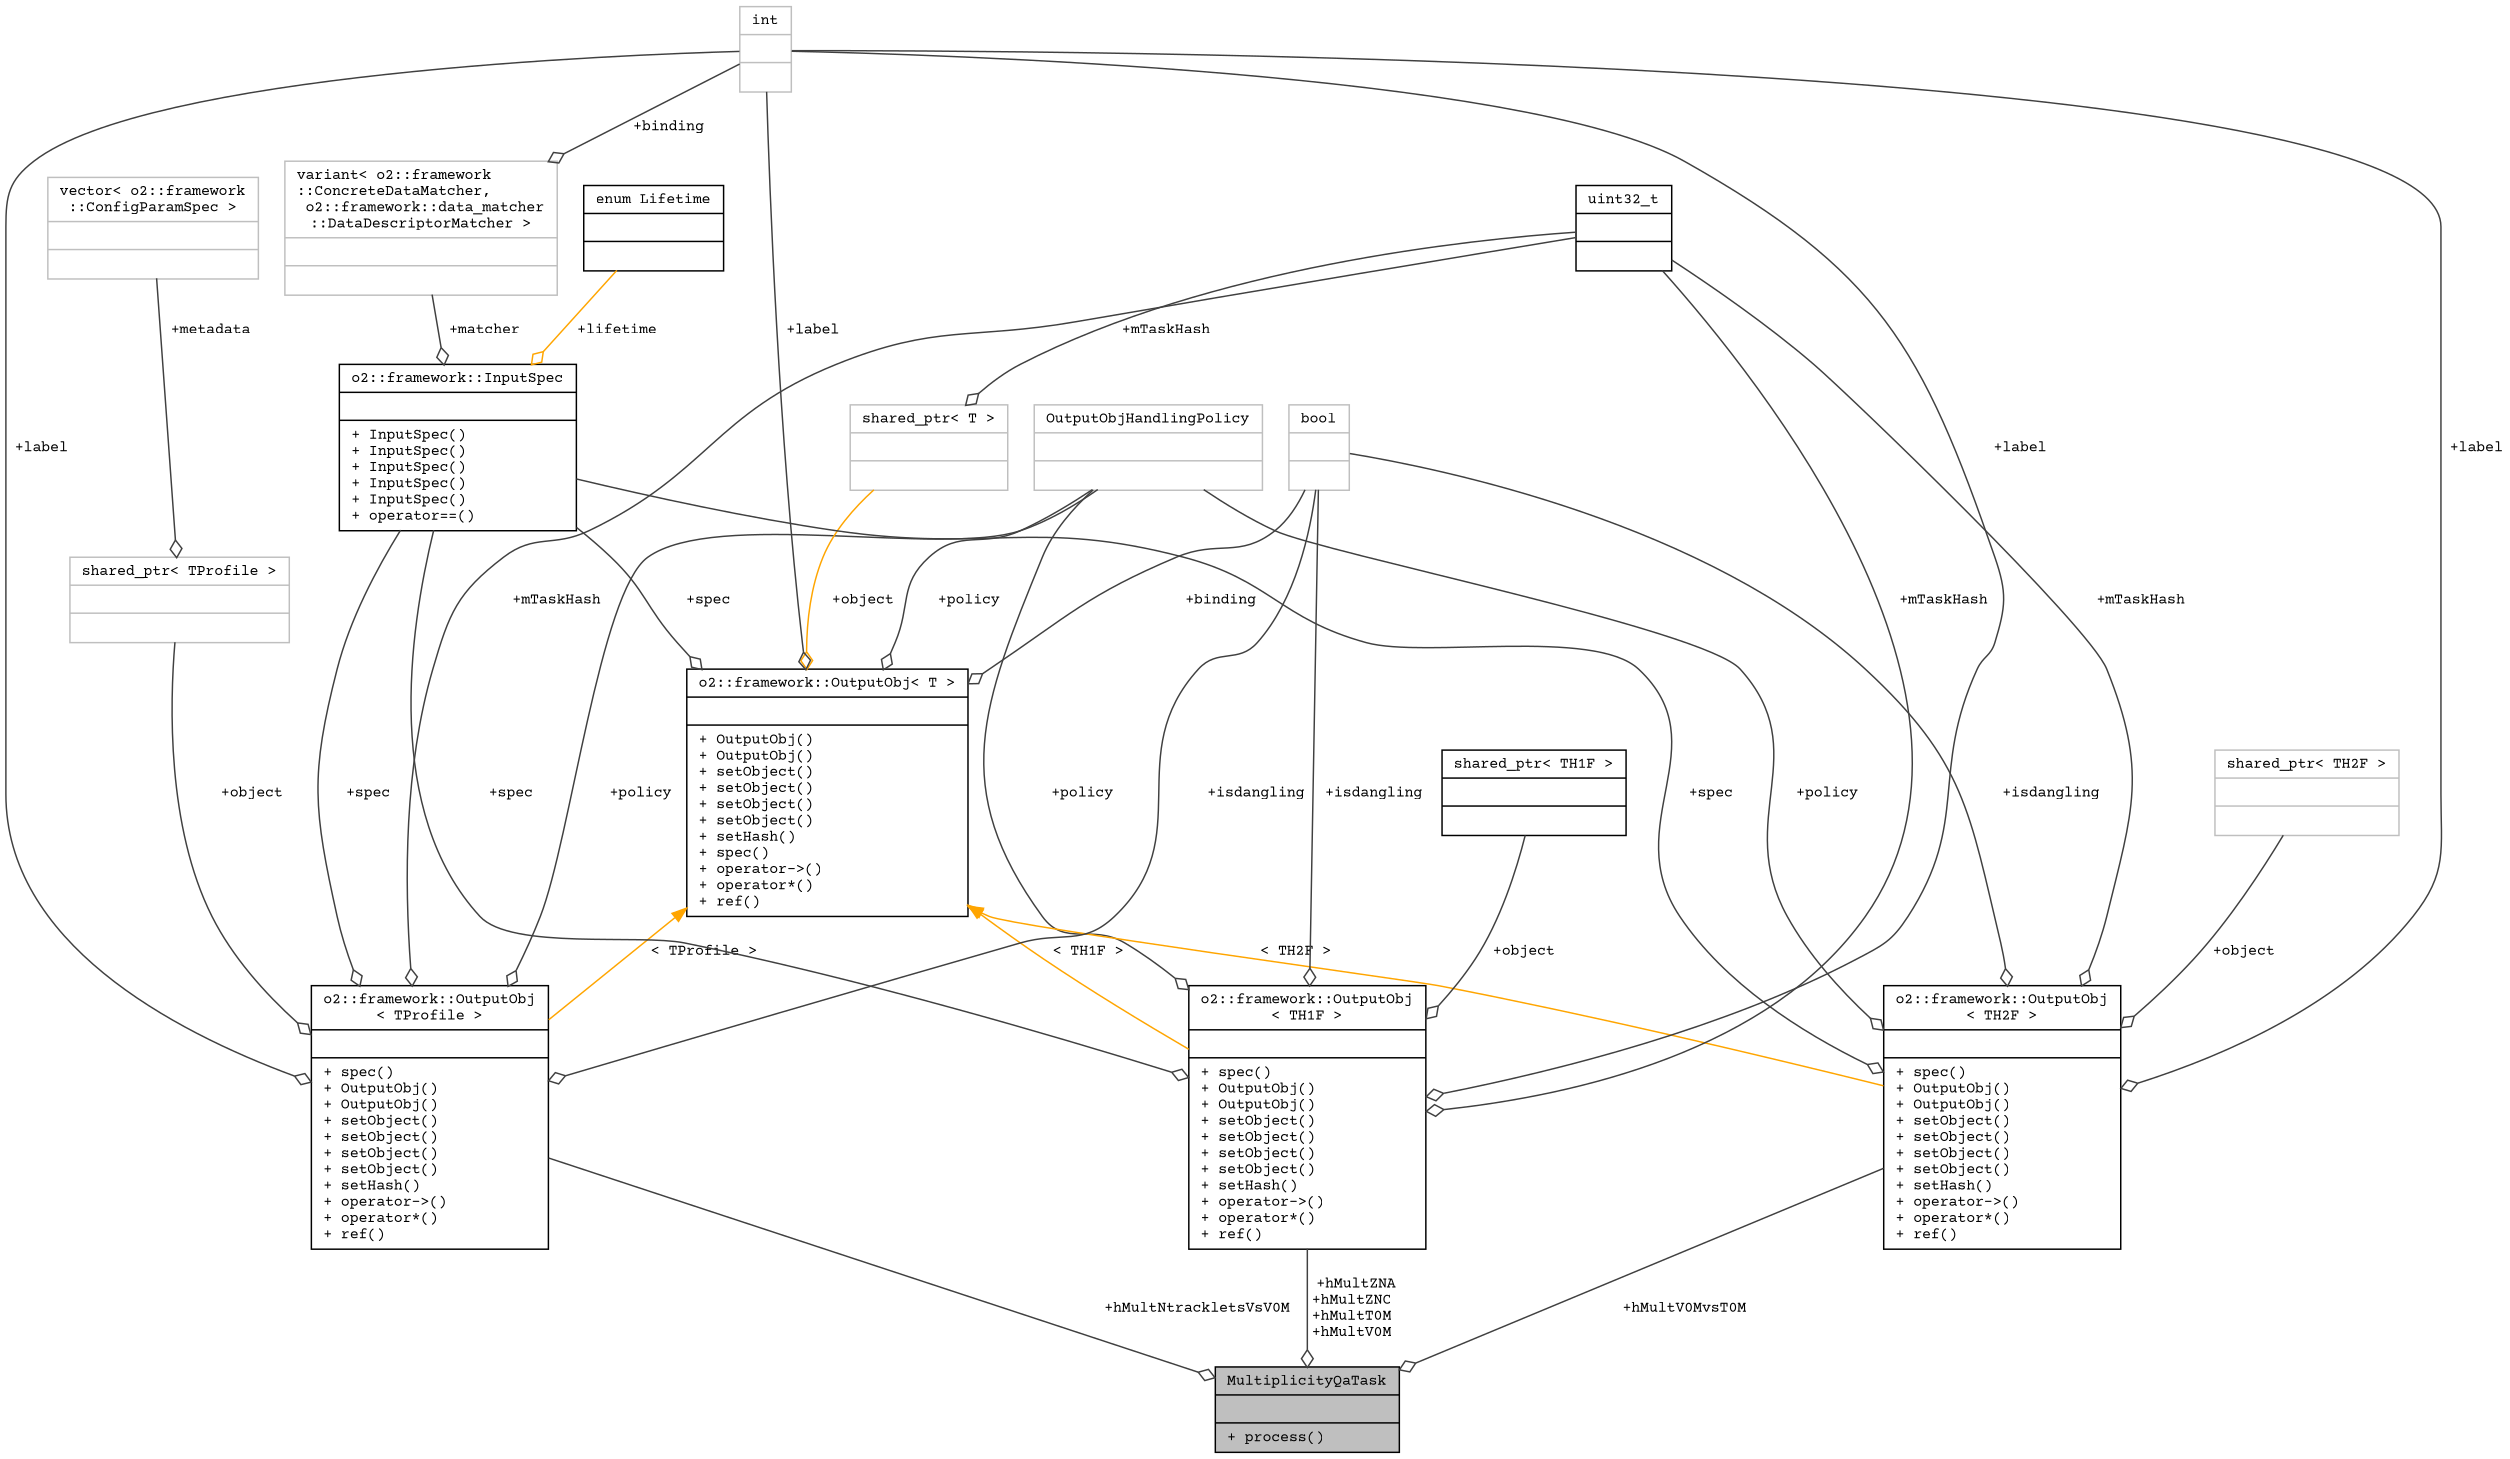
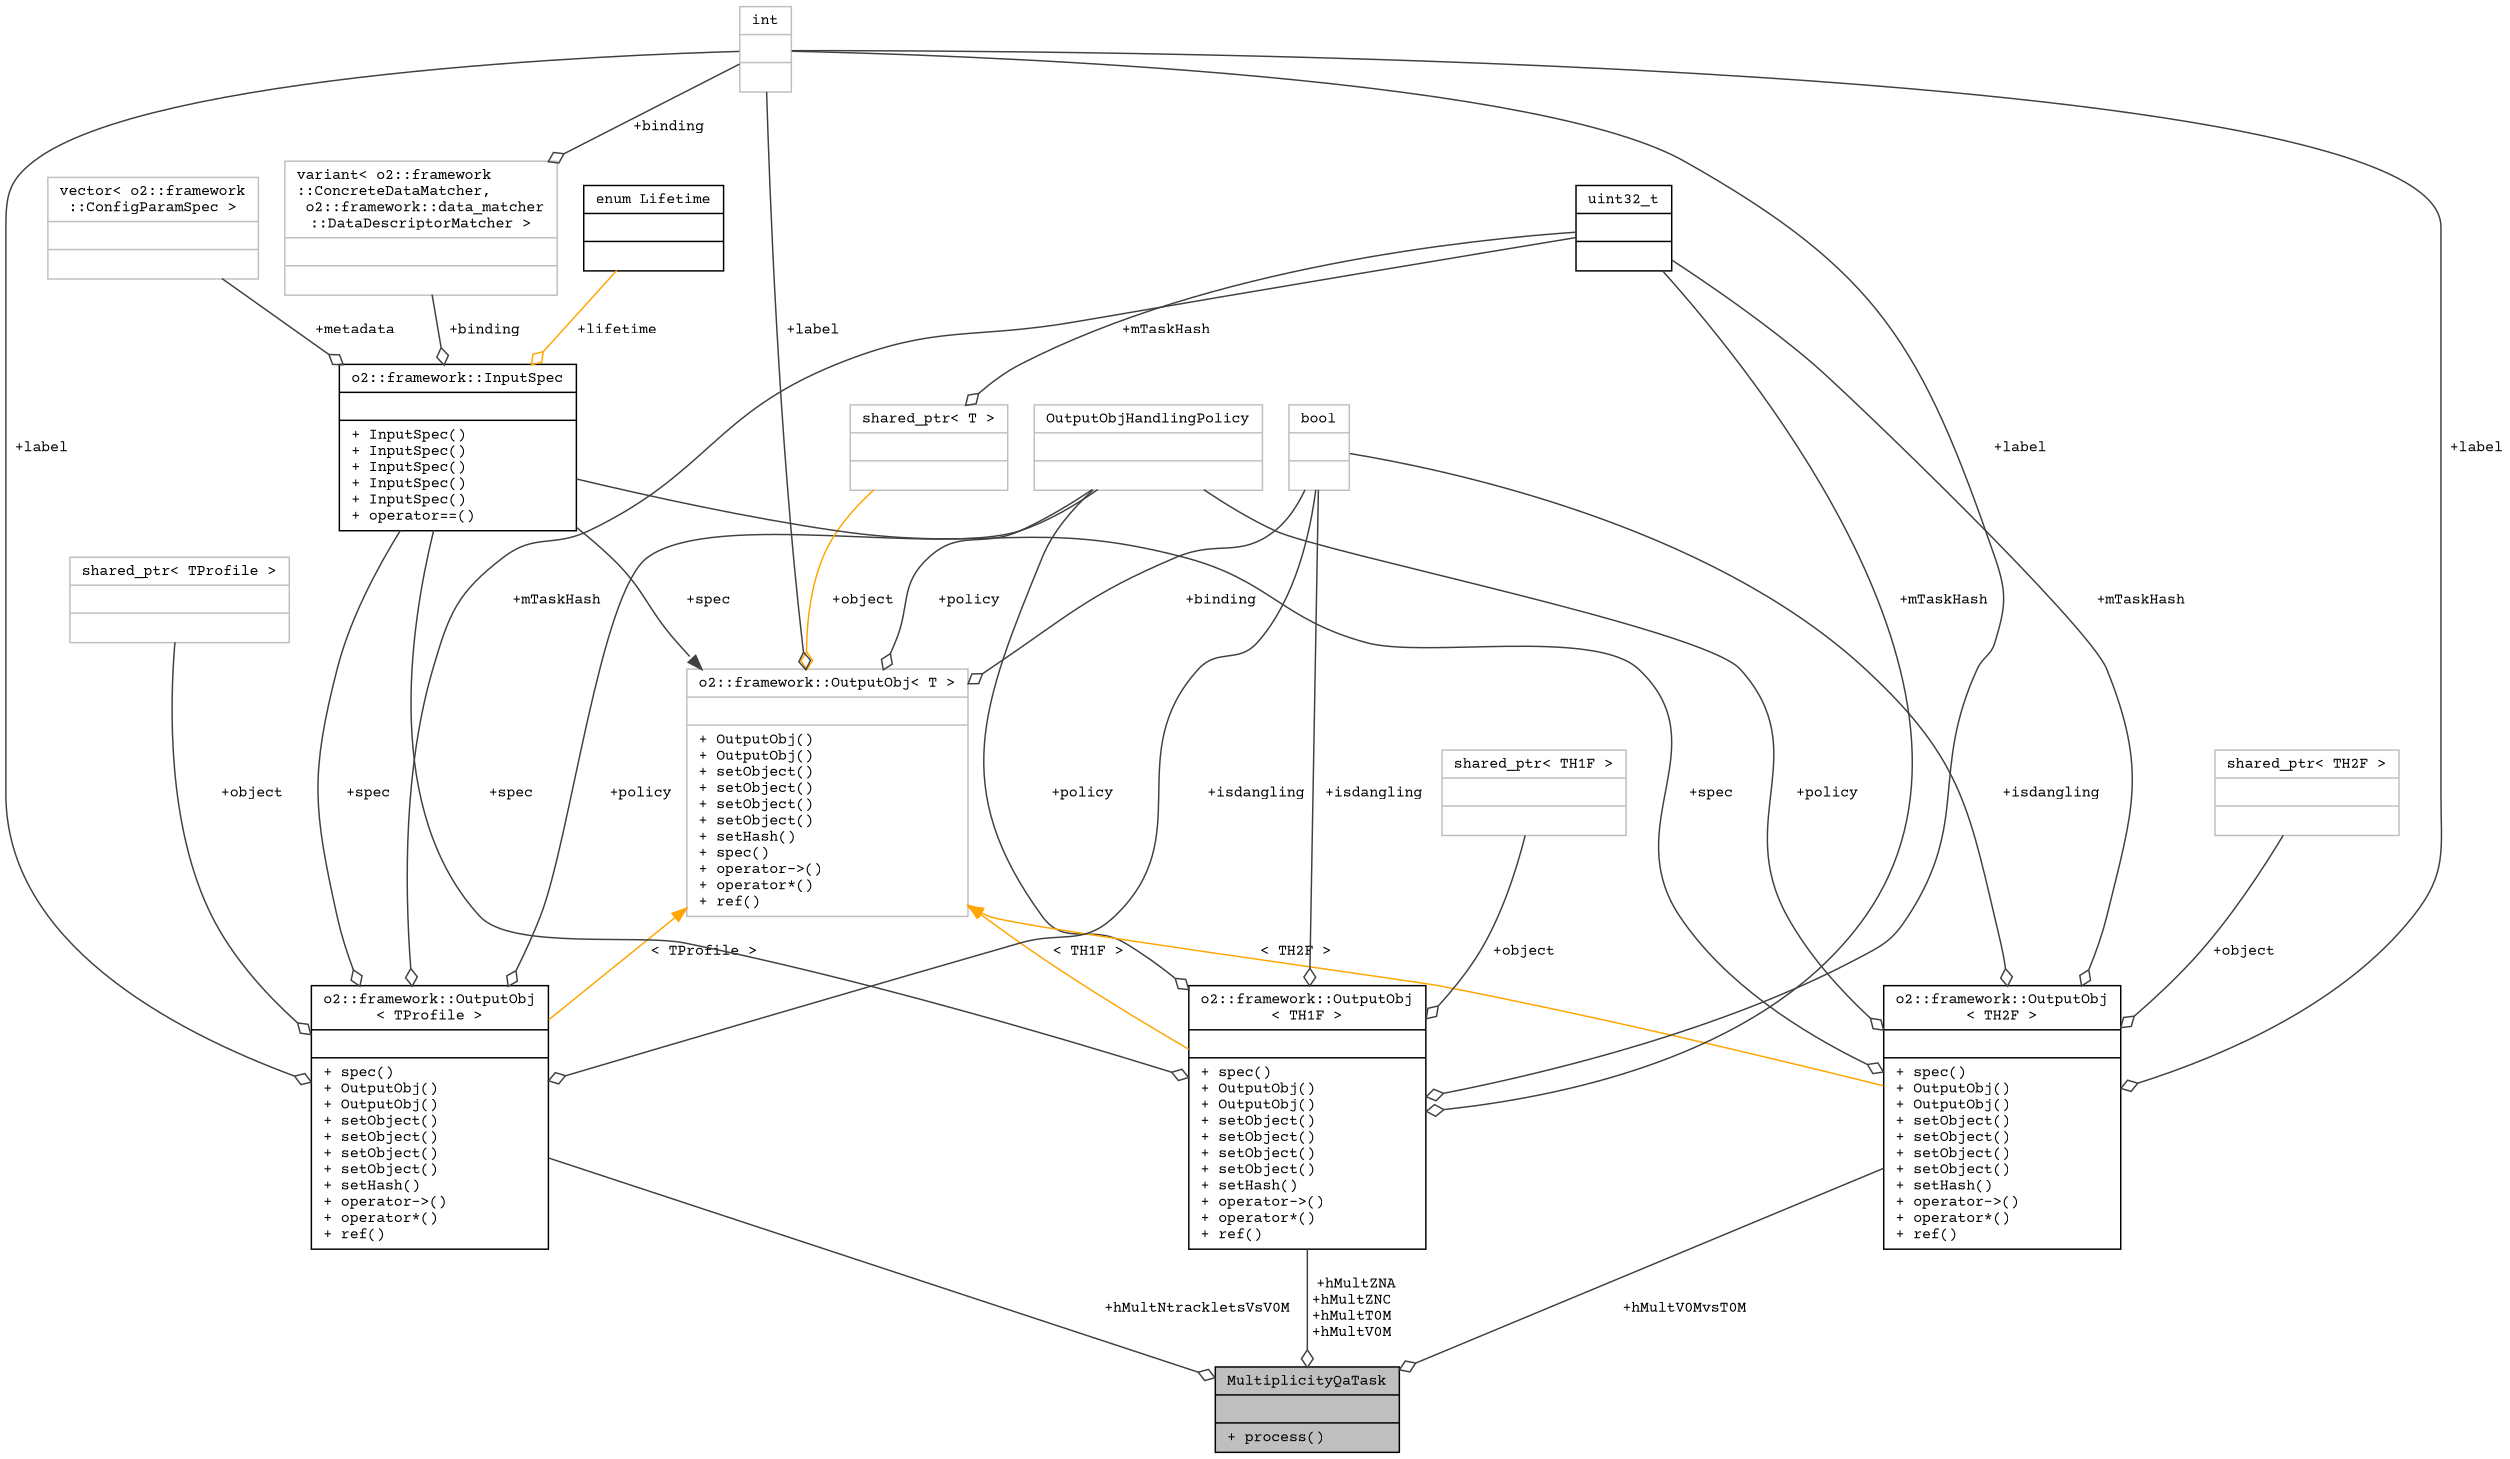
(481, 330) -> (481, 330)
(166, 409) -> (275, 316)
(638, 588) -> (638, 588)
(827, 793) -> (827, 793)
(1534, 793) -> (1534, 793)
